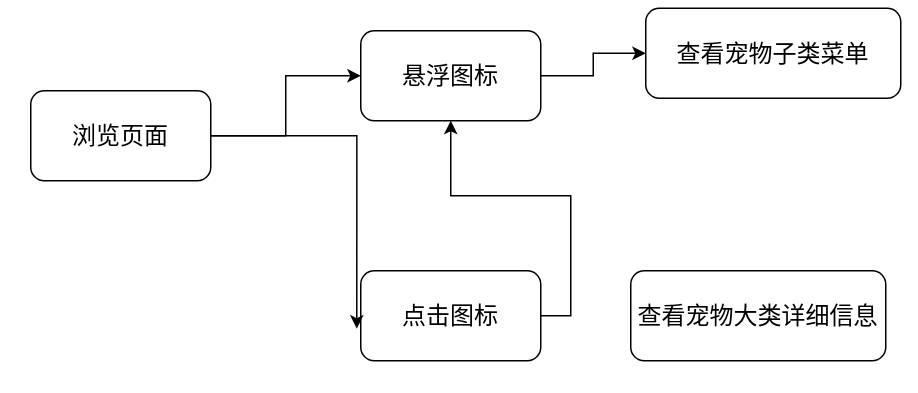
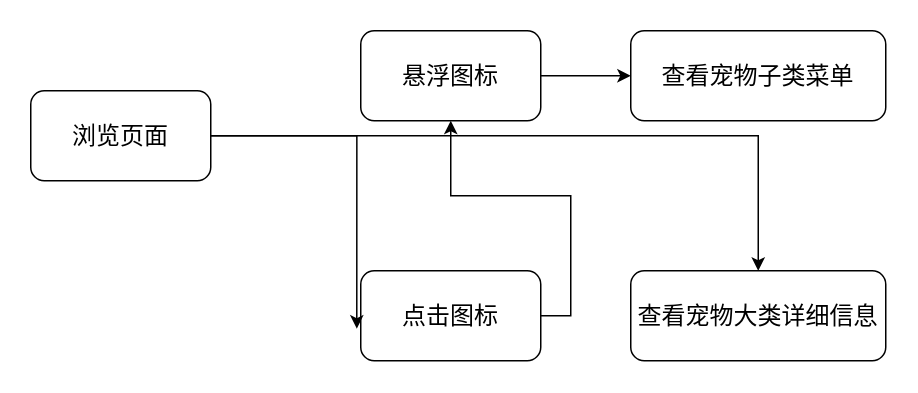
(773, 53) -> (758, 76)
(290, 76) -> (621, 136)
